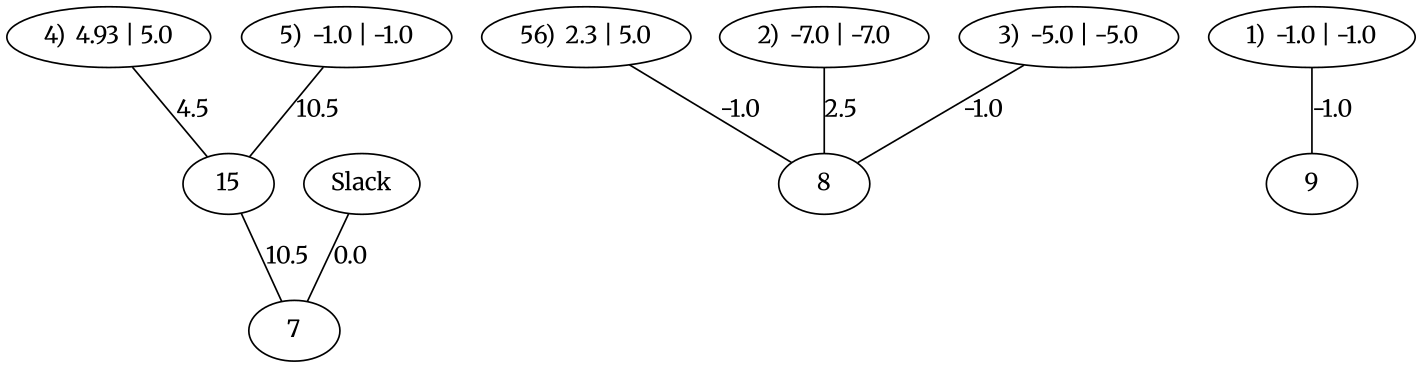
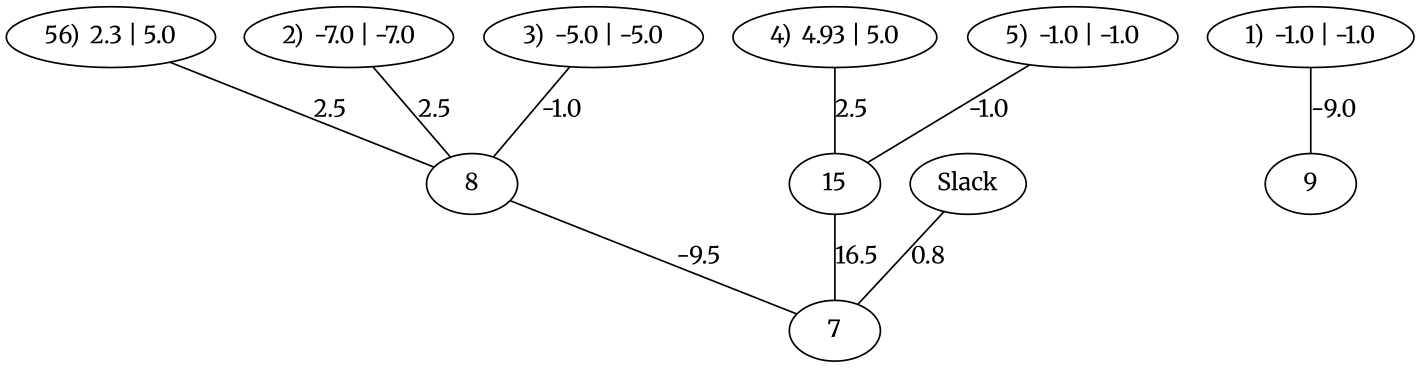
(193, 111) -> (852, 111)
(318, 111) -> (989, 111)
(741, 111) -> (330, 111)
(1333, 111) -> (1334, 111)
(288, 257) -> (857, 257)
(351, 257) -> (929, 257)
none -> (653, 257)
